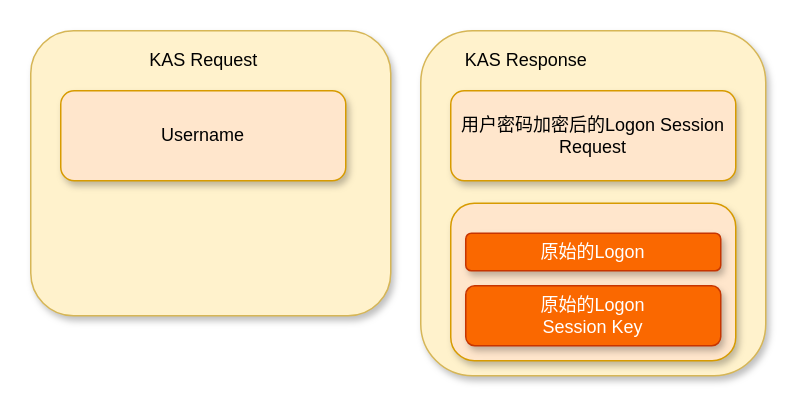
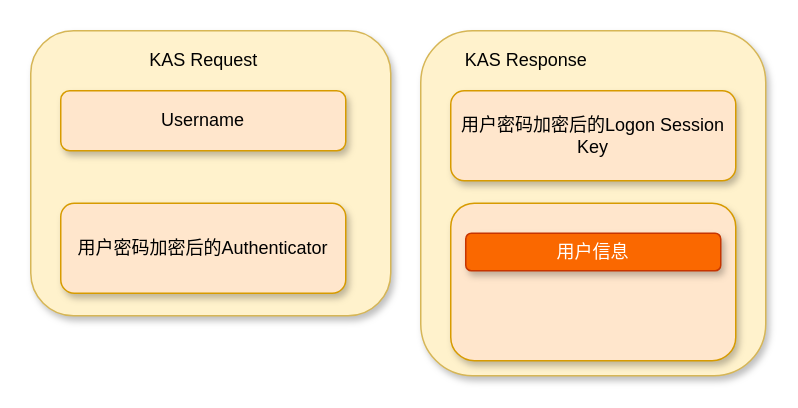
(203, 136) -> (203, 121)
(593, 136) -> (593, 136)
none -> (203, 248)
(593, 253) -> (593, 253)
(593, 316) -> none
